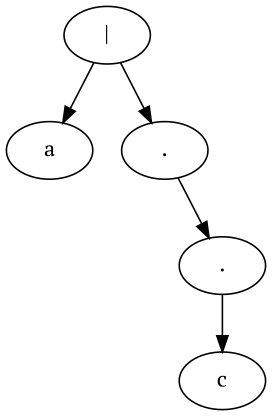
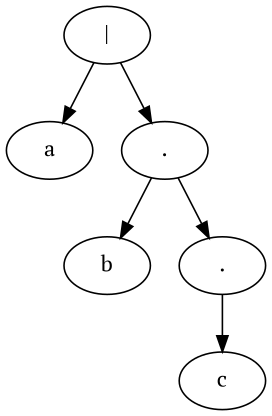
none -> (107, 266)
